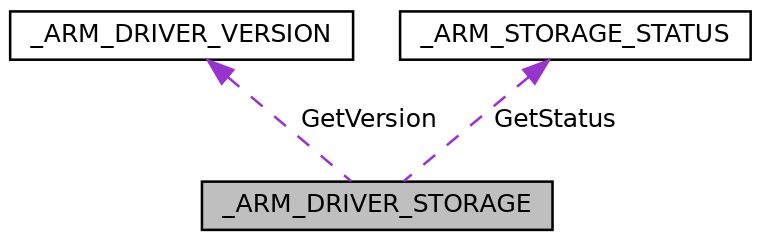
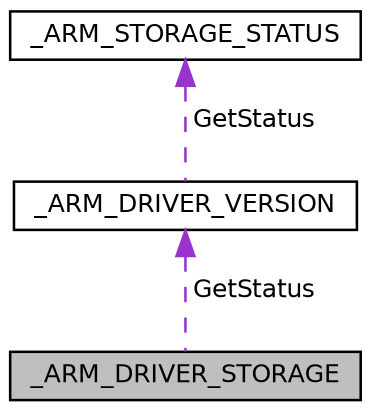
(366, 121) -> (251, 291)
(466, 129) -> (185, 134)
